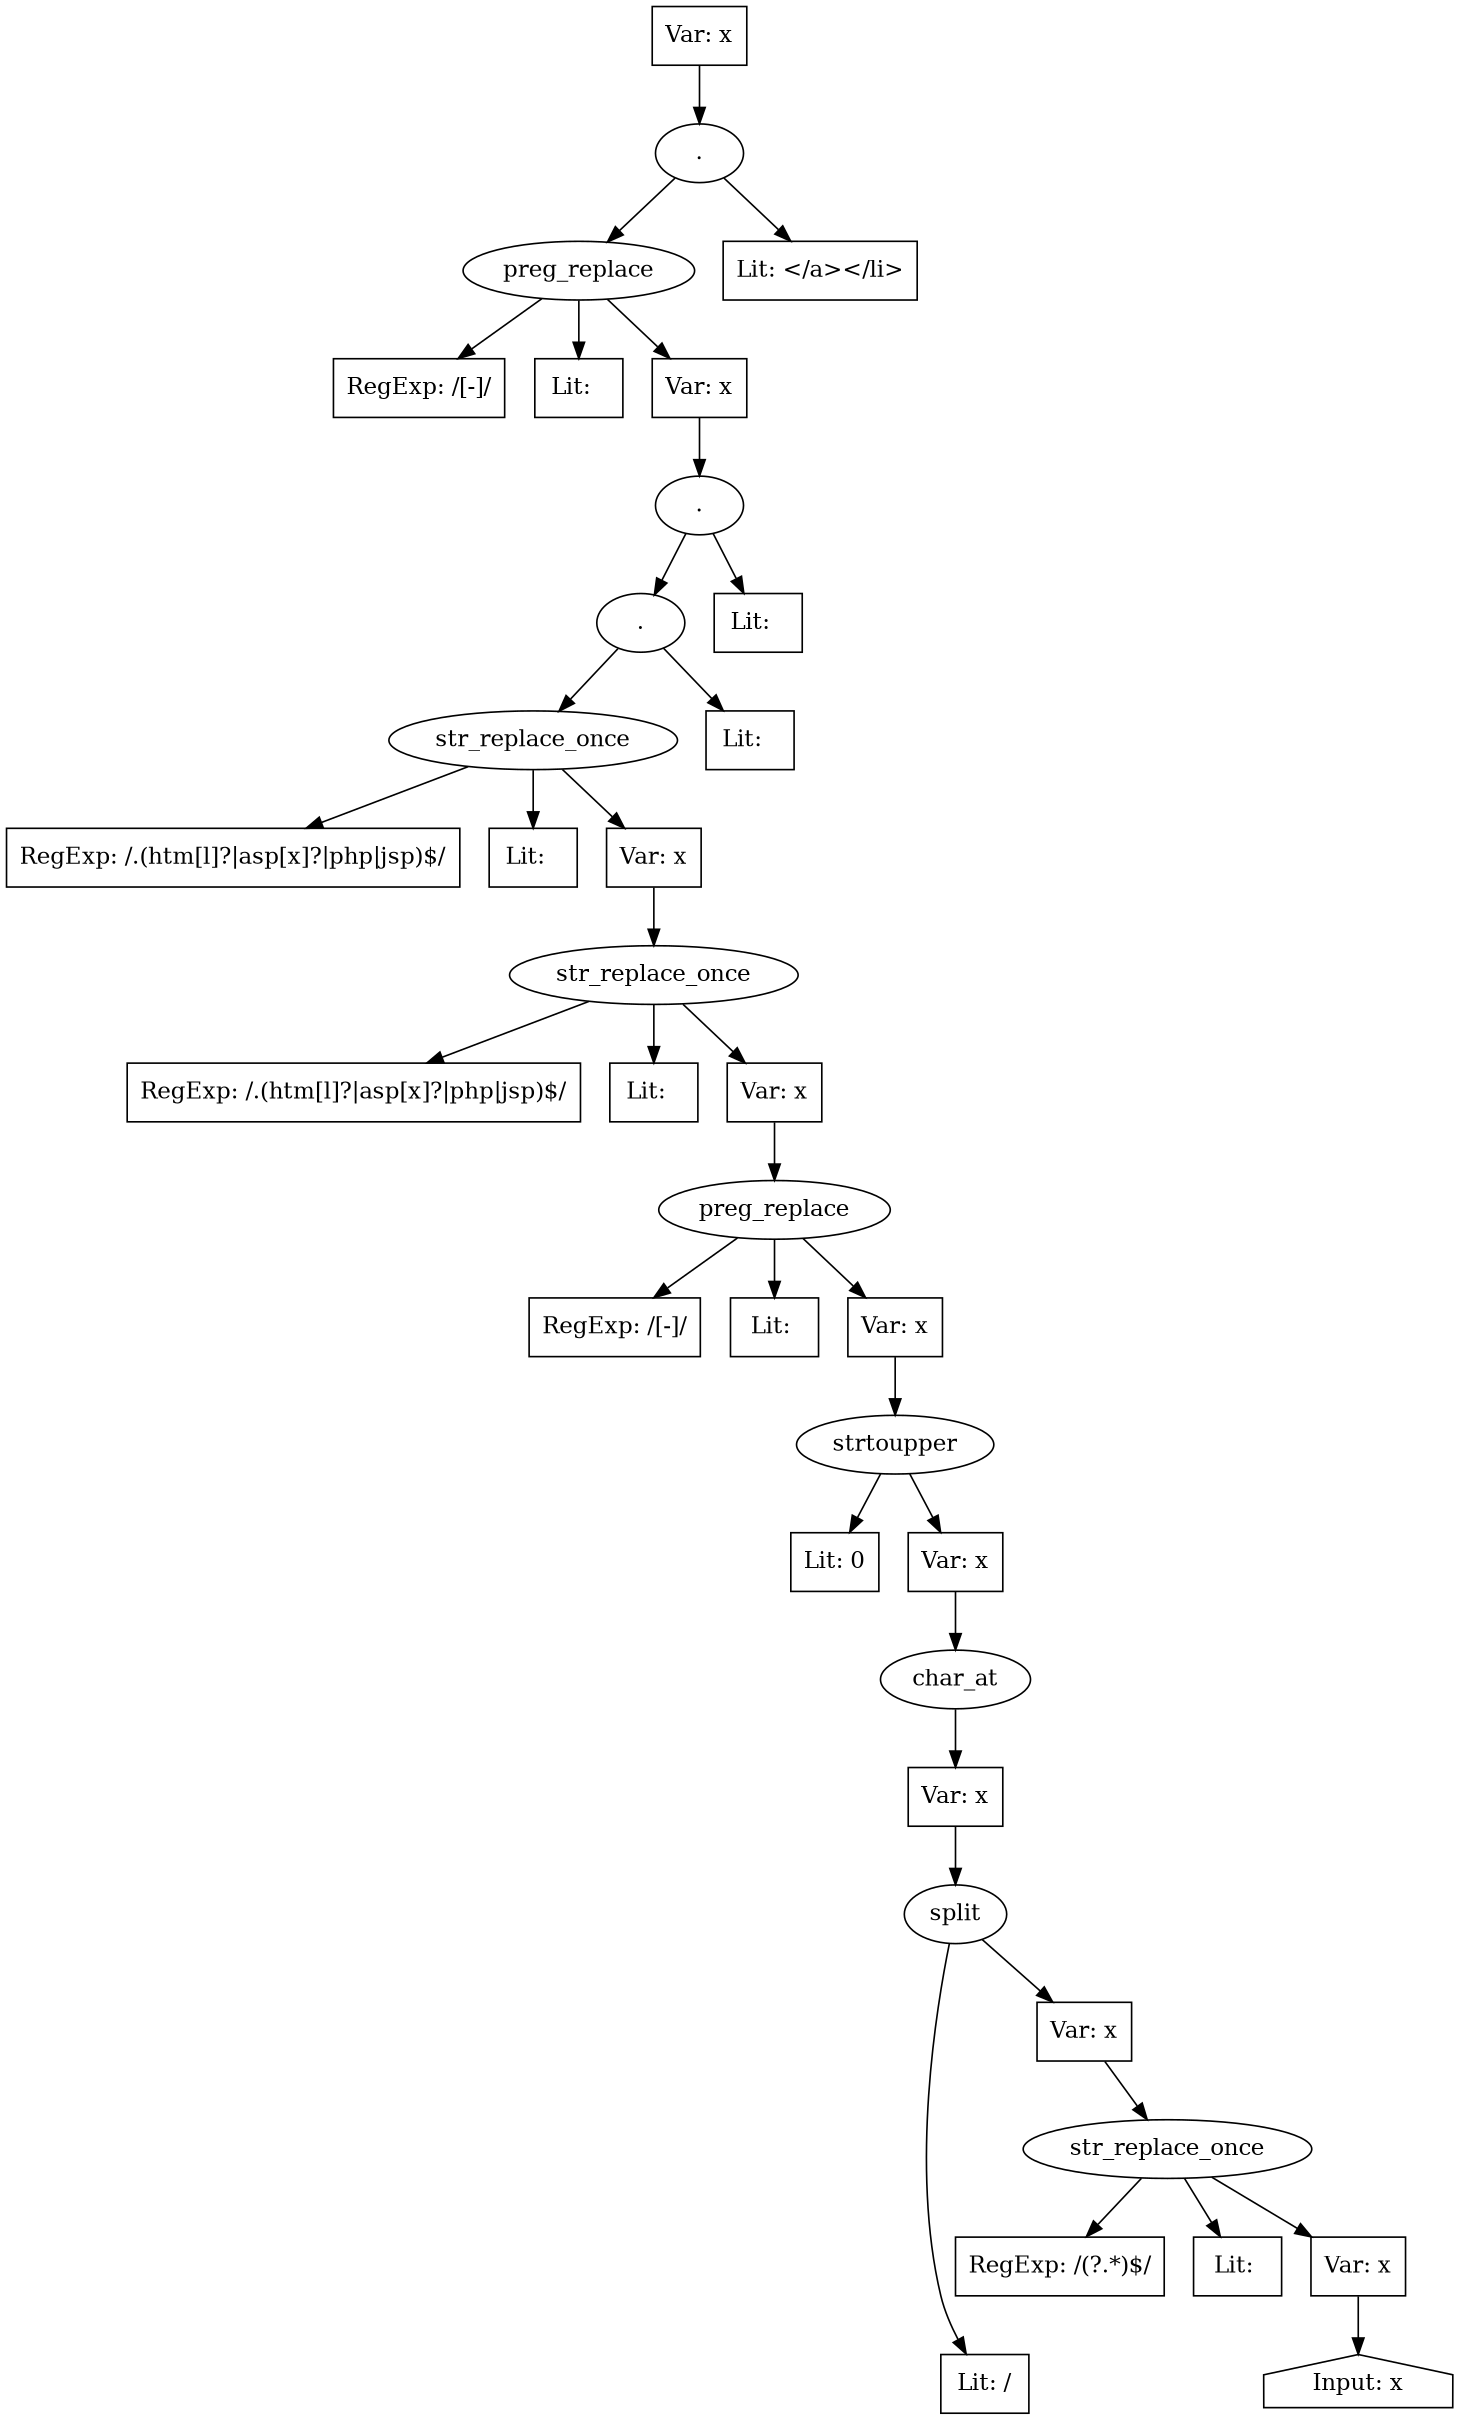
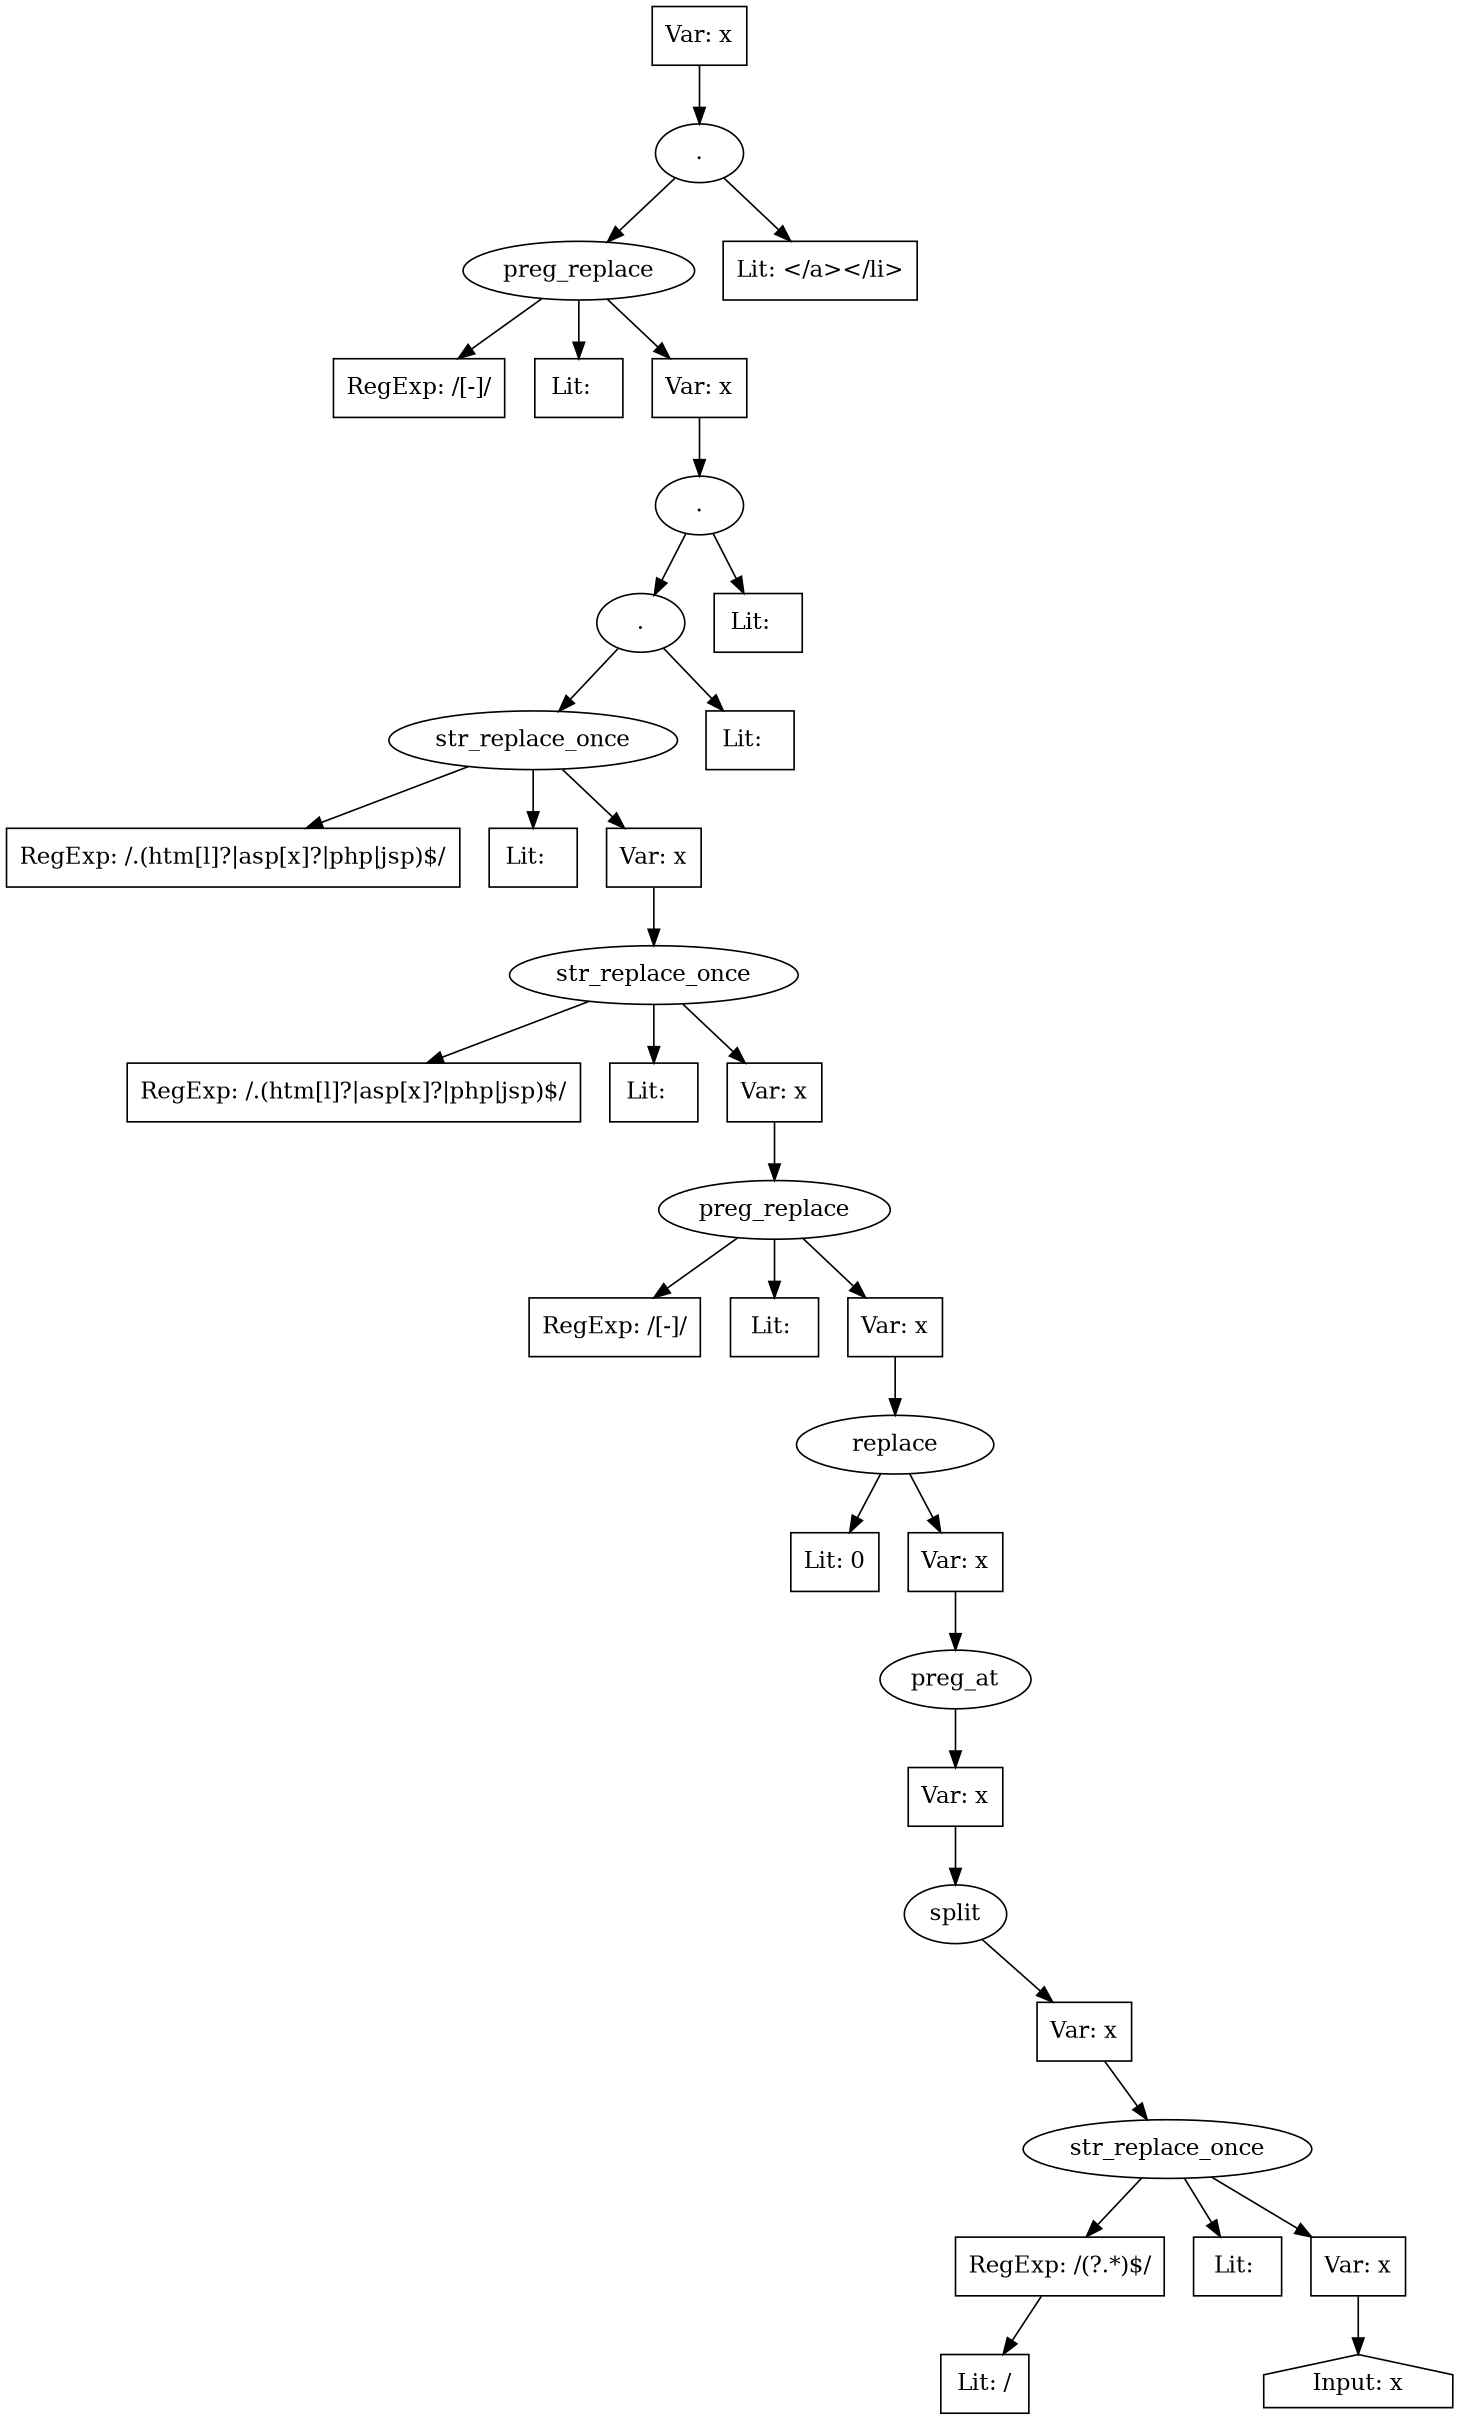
(895, 1445) -> (895, 1445)
(956, 1679) -> (956, 1679)
(927, 2143) -> (1027, 2318)
